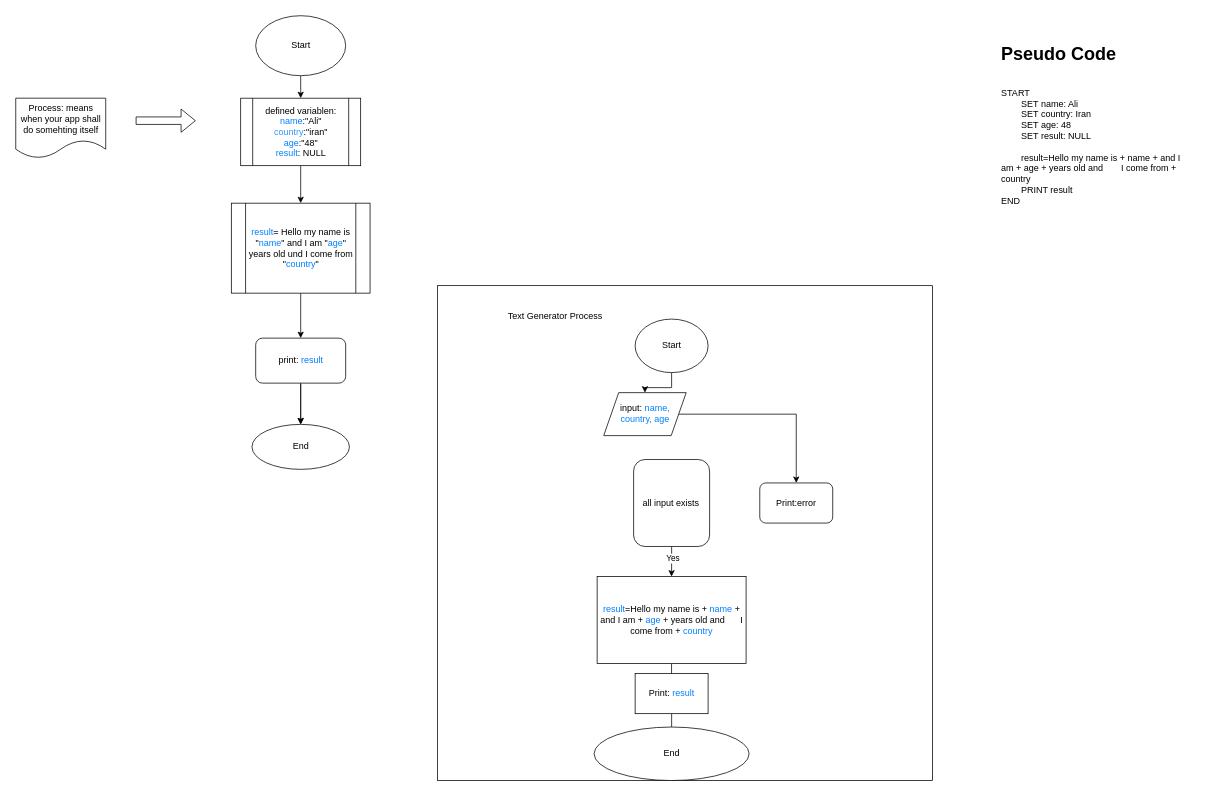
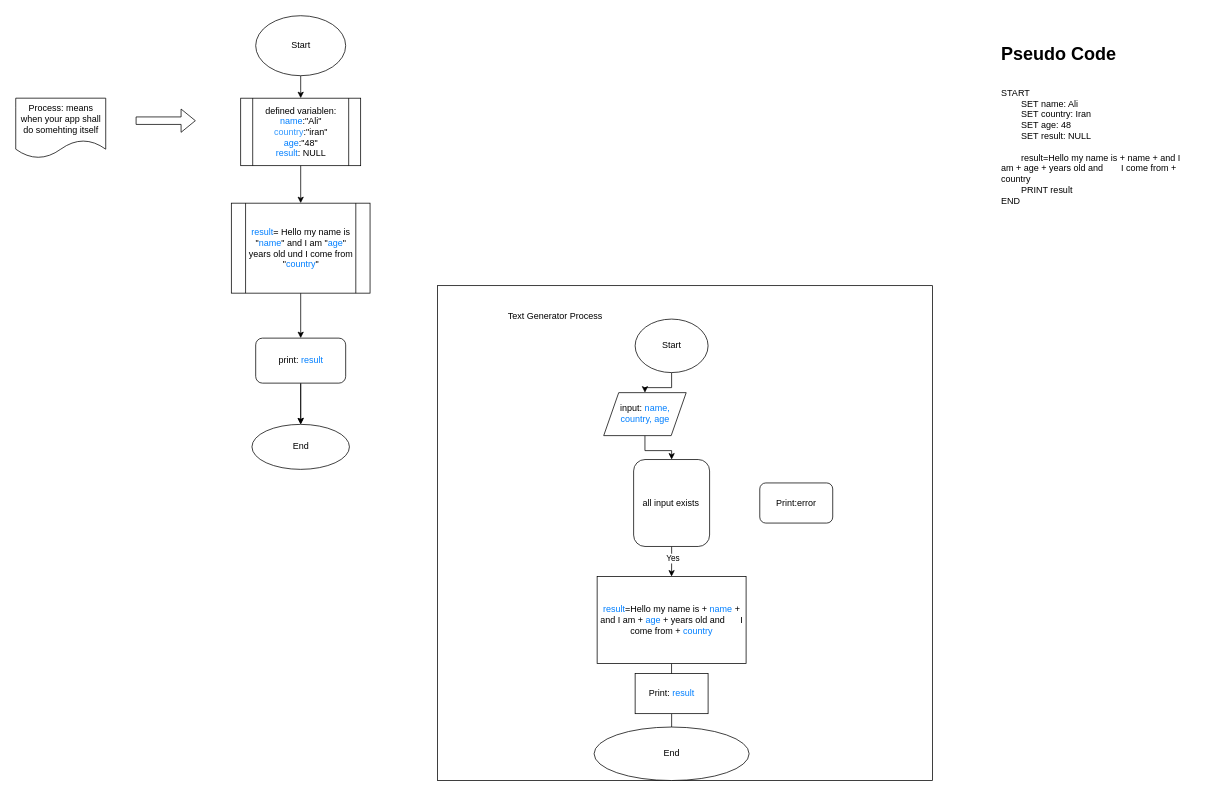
(796, 444) -> (659, 450)
